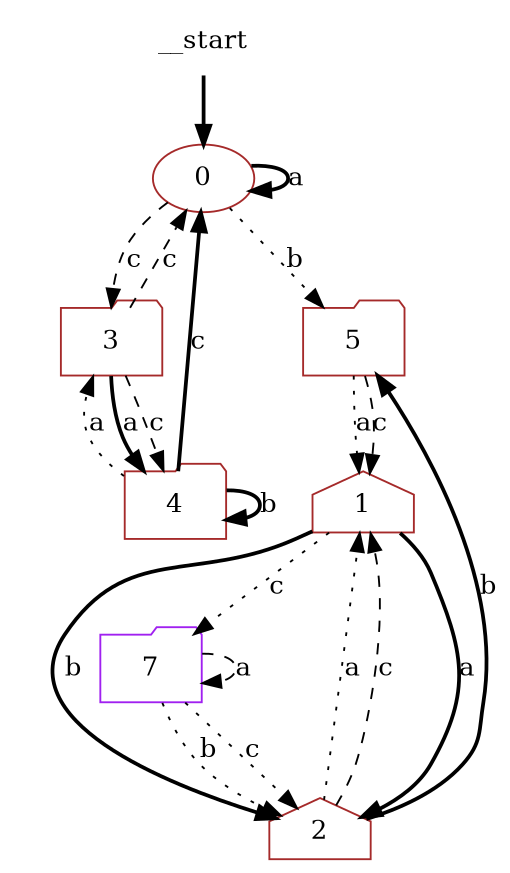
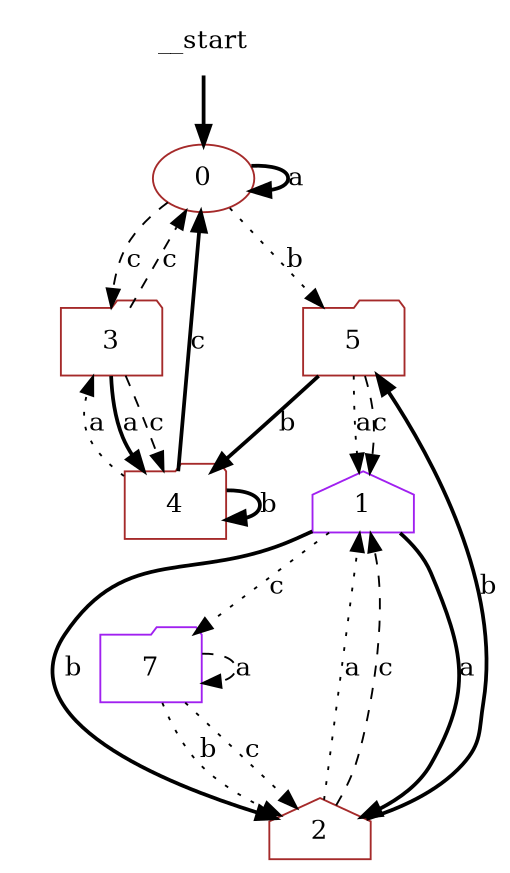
none -> (273, 418)
(363, 505) -> (363, 505)
